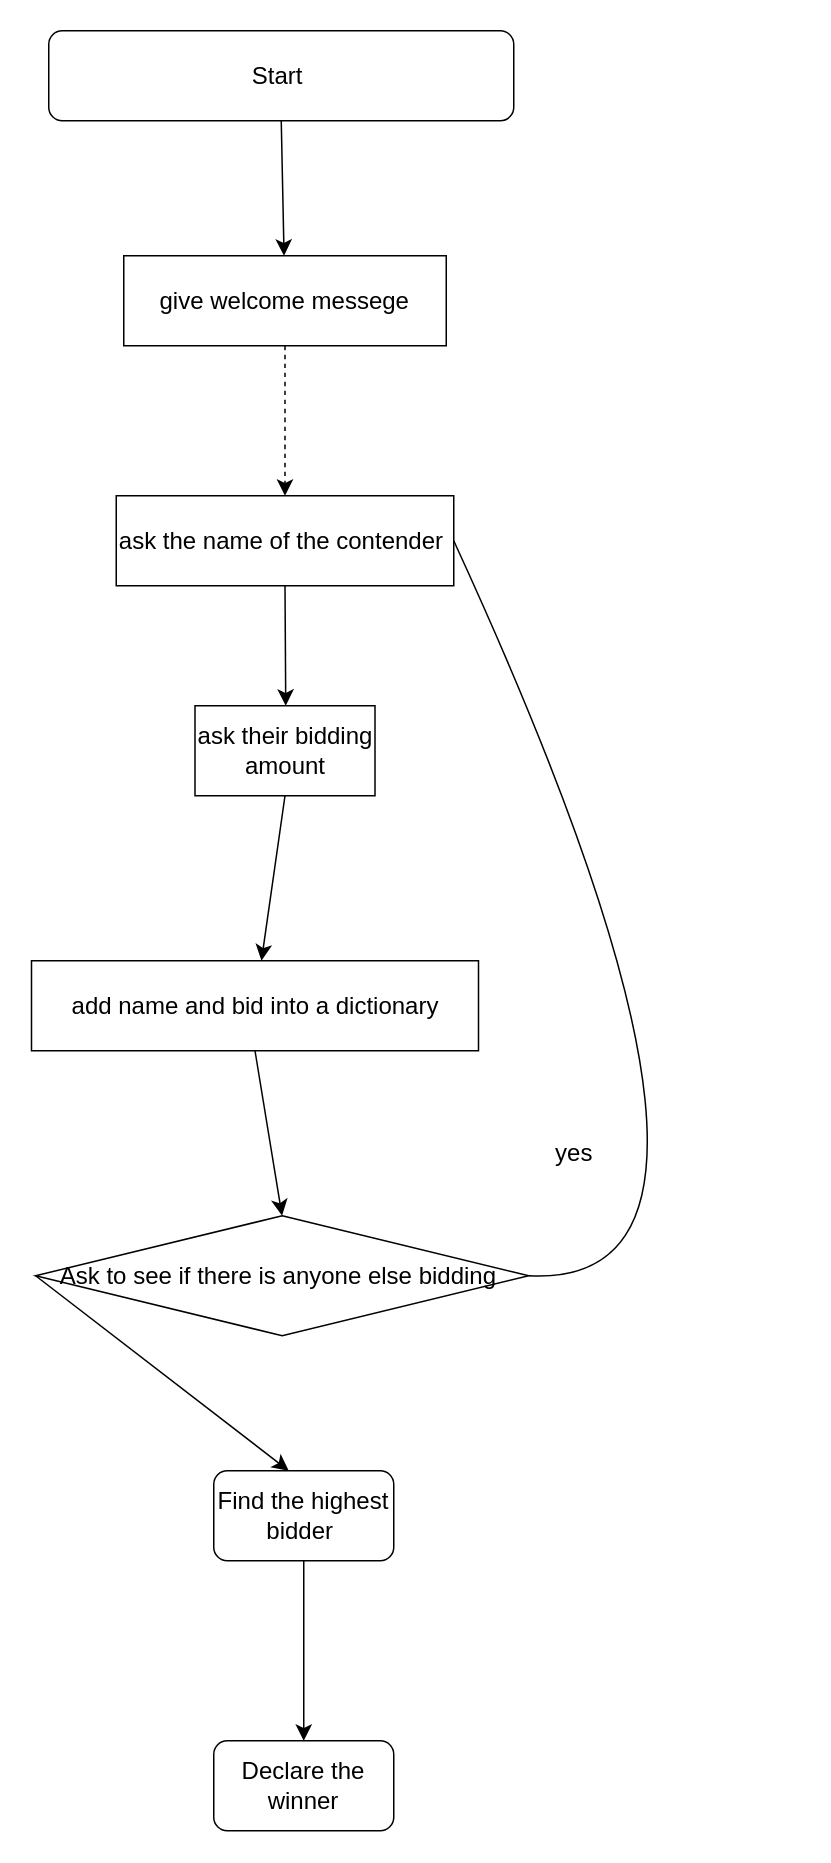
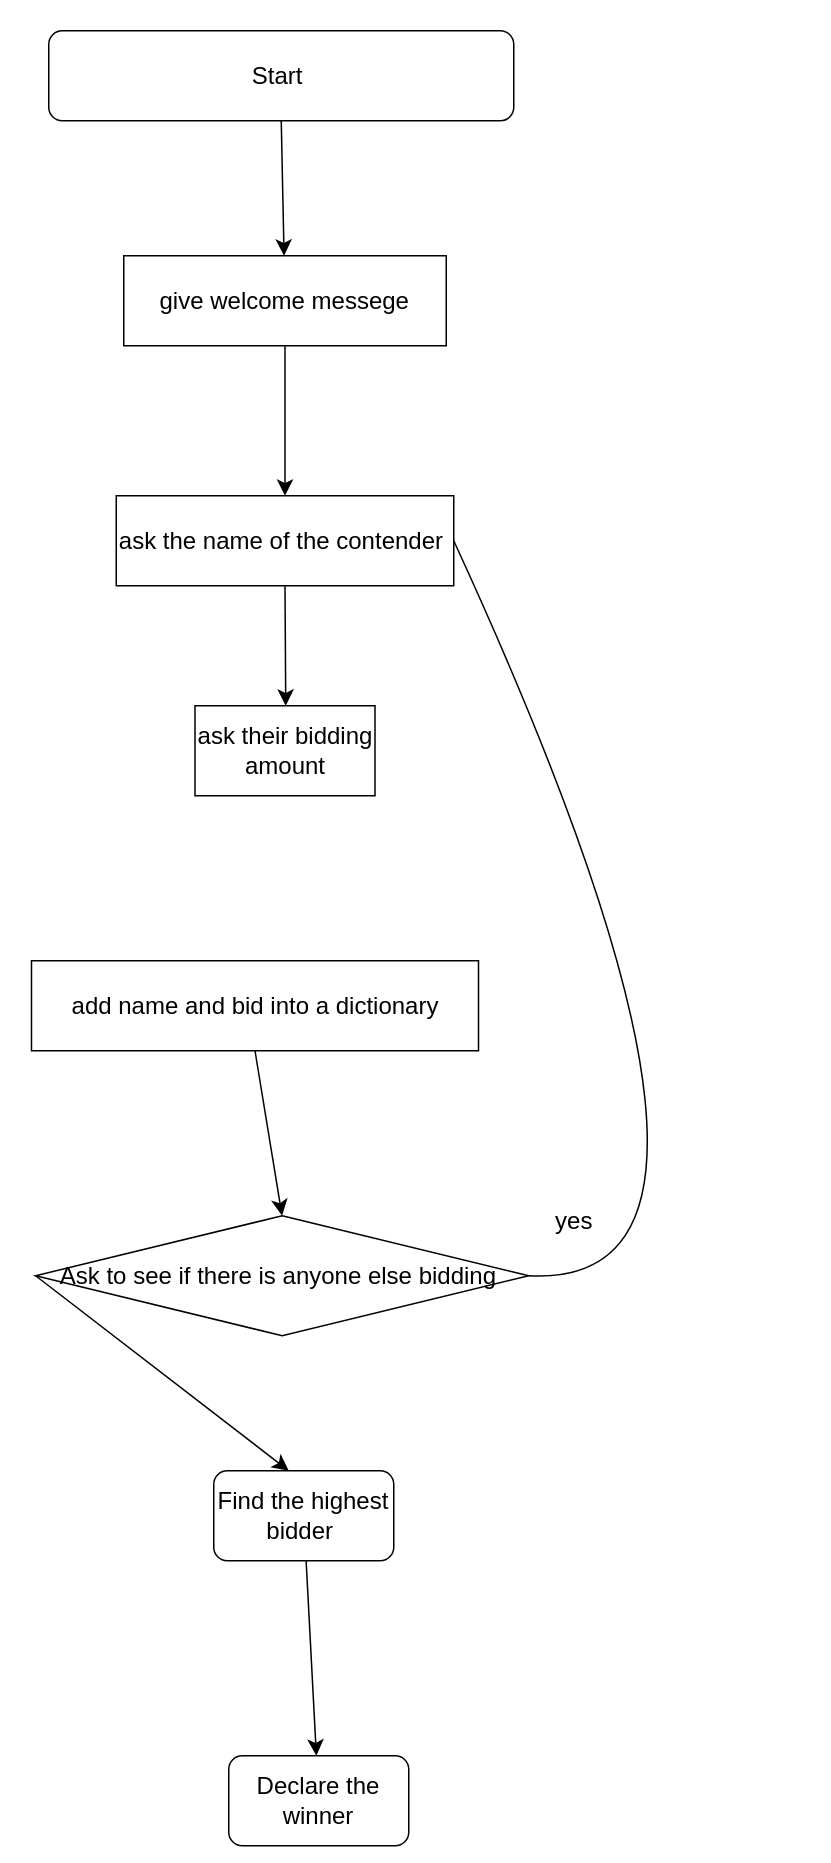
(285, 416) -> (285, 416)
(274, 874) -> none
(574, 1153) -> (574, 1220)
(304, 1786) -> (319, 1801)
